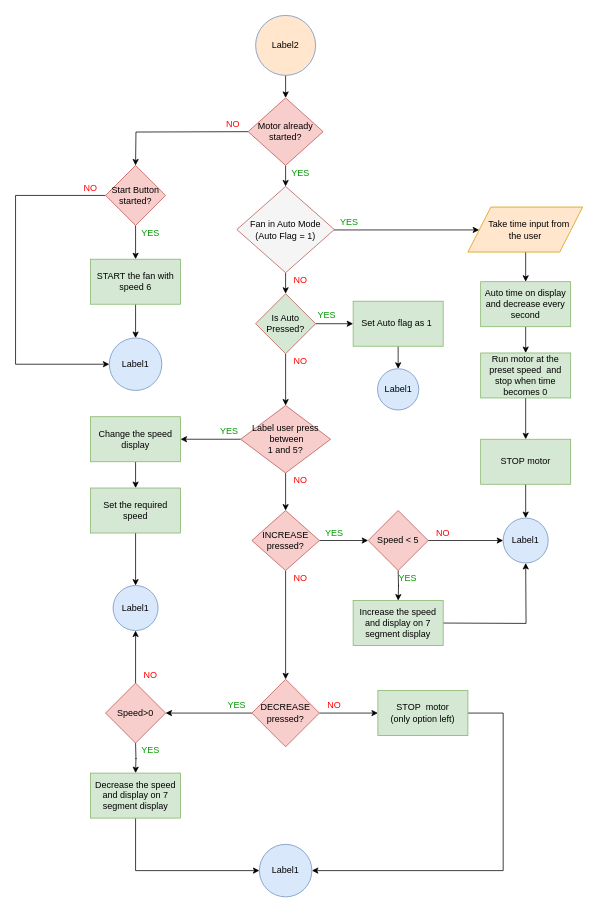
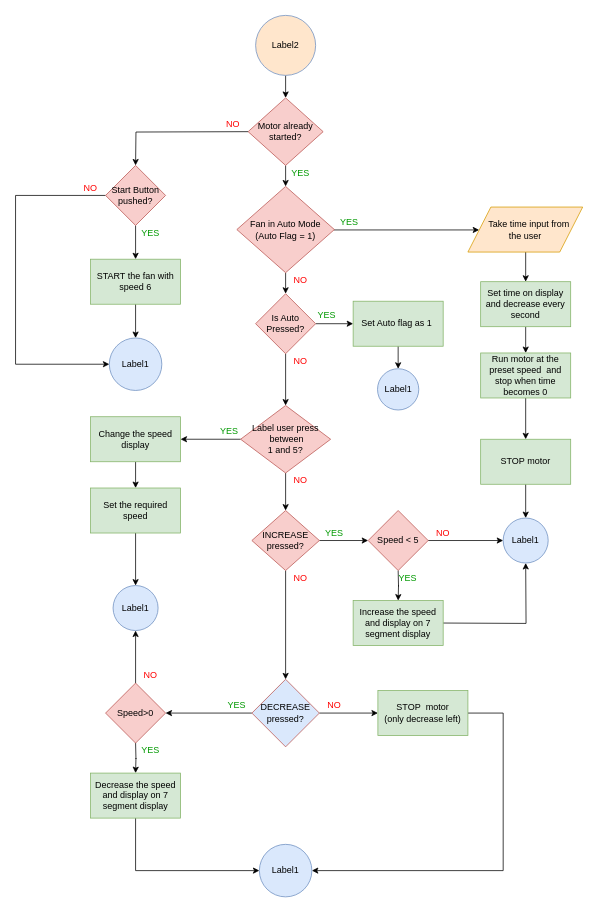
(135, 195) -> (135, 195)
(285, 230) -> (285, 230)
(525, 304) -> (525, 304)
(285, 324) -> (285, 324)
(285, 713) -> (285, 713)
(423, 713) -> (423, 713)
